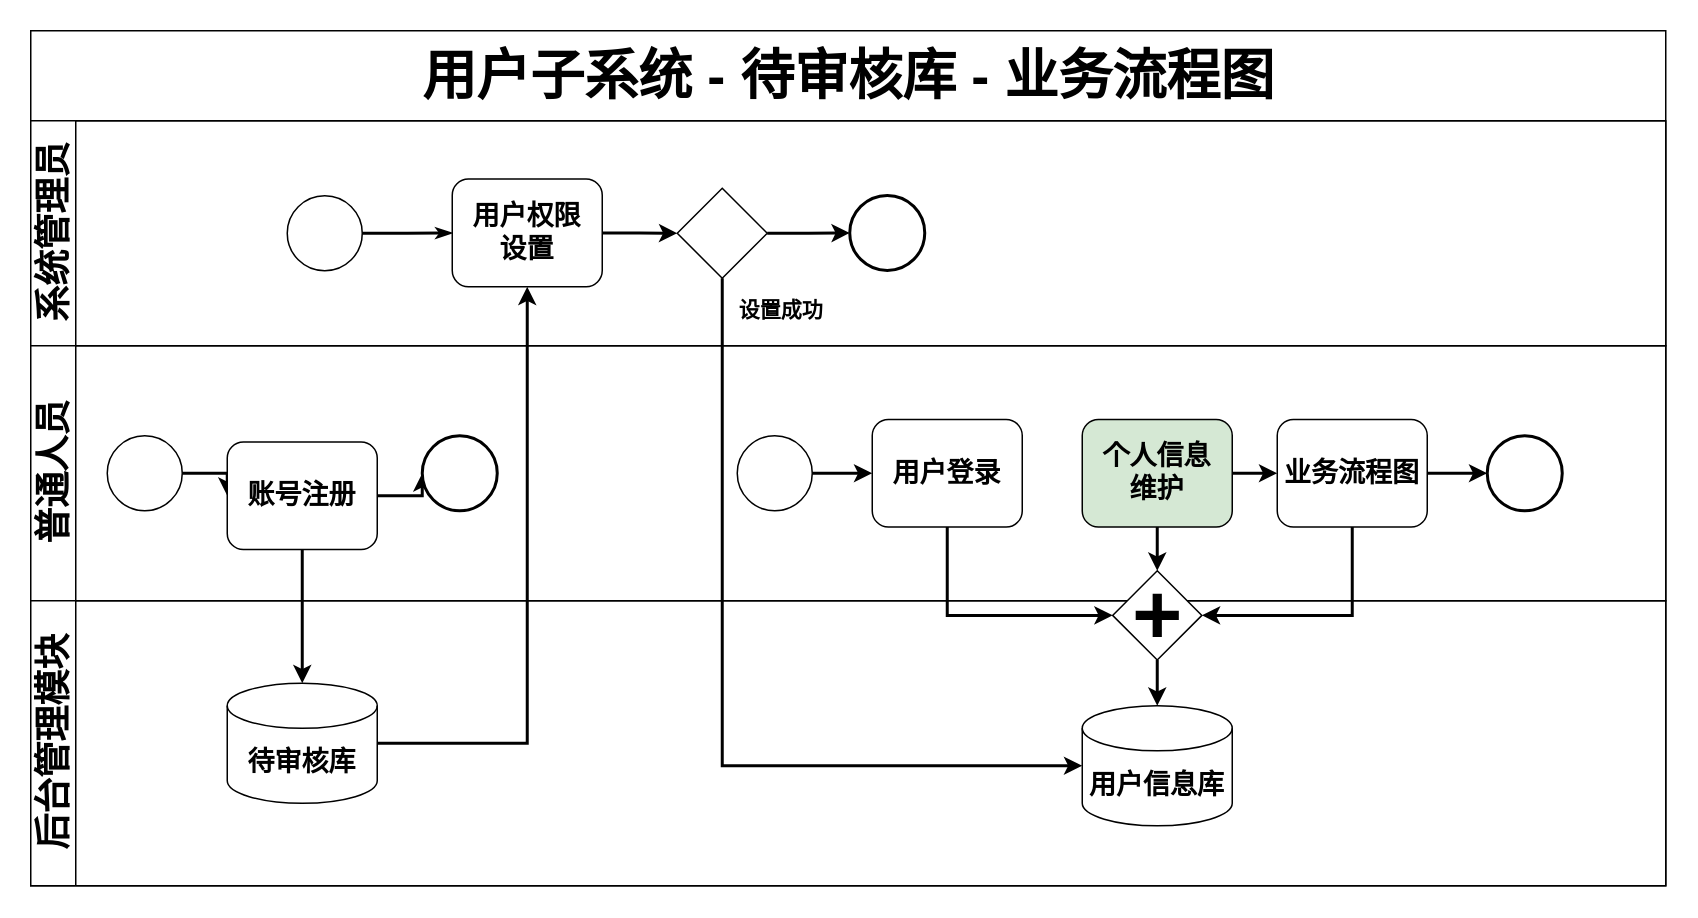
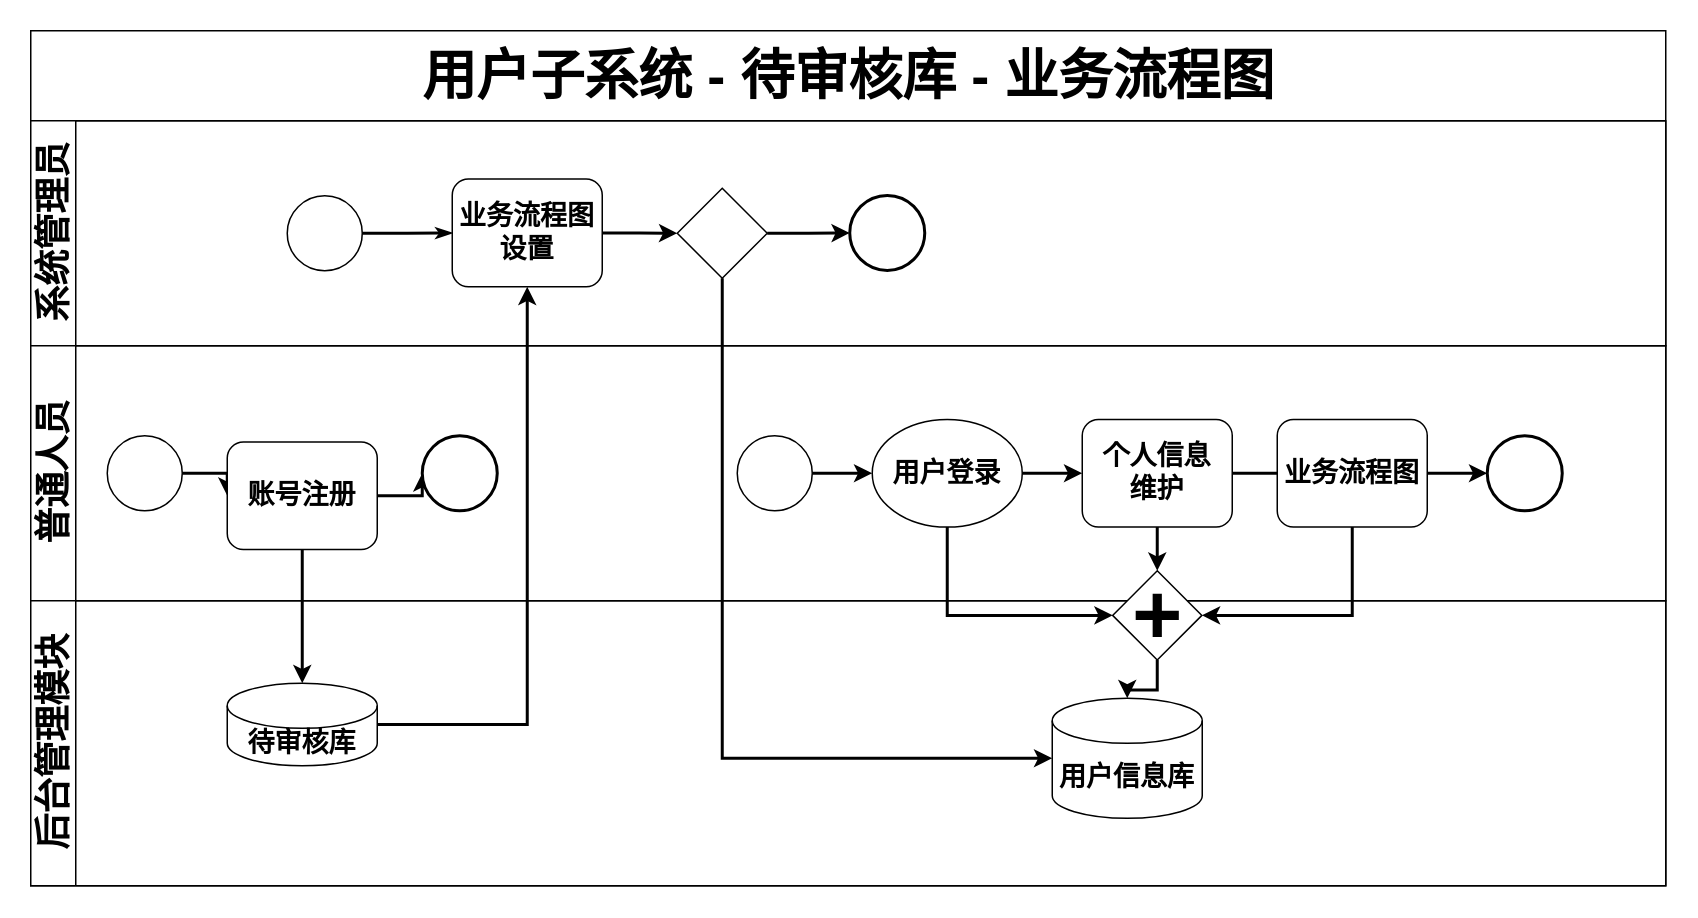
(527, 233) -> (527, 233)
(782, 309) -> none
(947, 473) -> (947, 473)
none -> (1046, 473)
(1157, 473) -> (1157, 473)
(1262, 473) -> (1268, 473)
(302, 743) -> (302, 725)
(1157, 766) -> (1127, 758)
